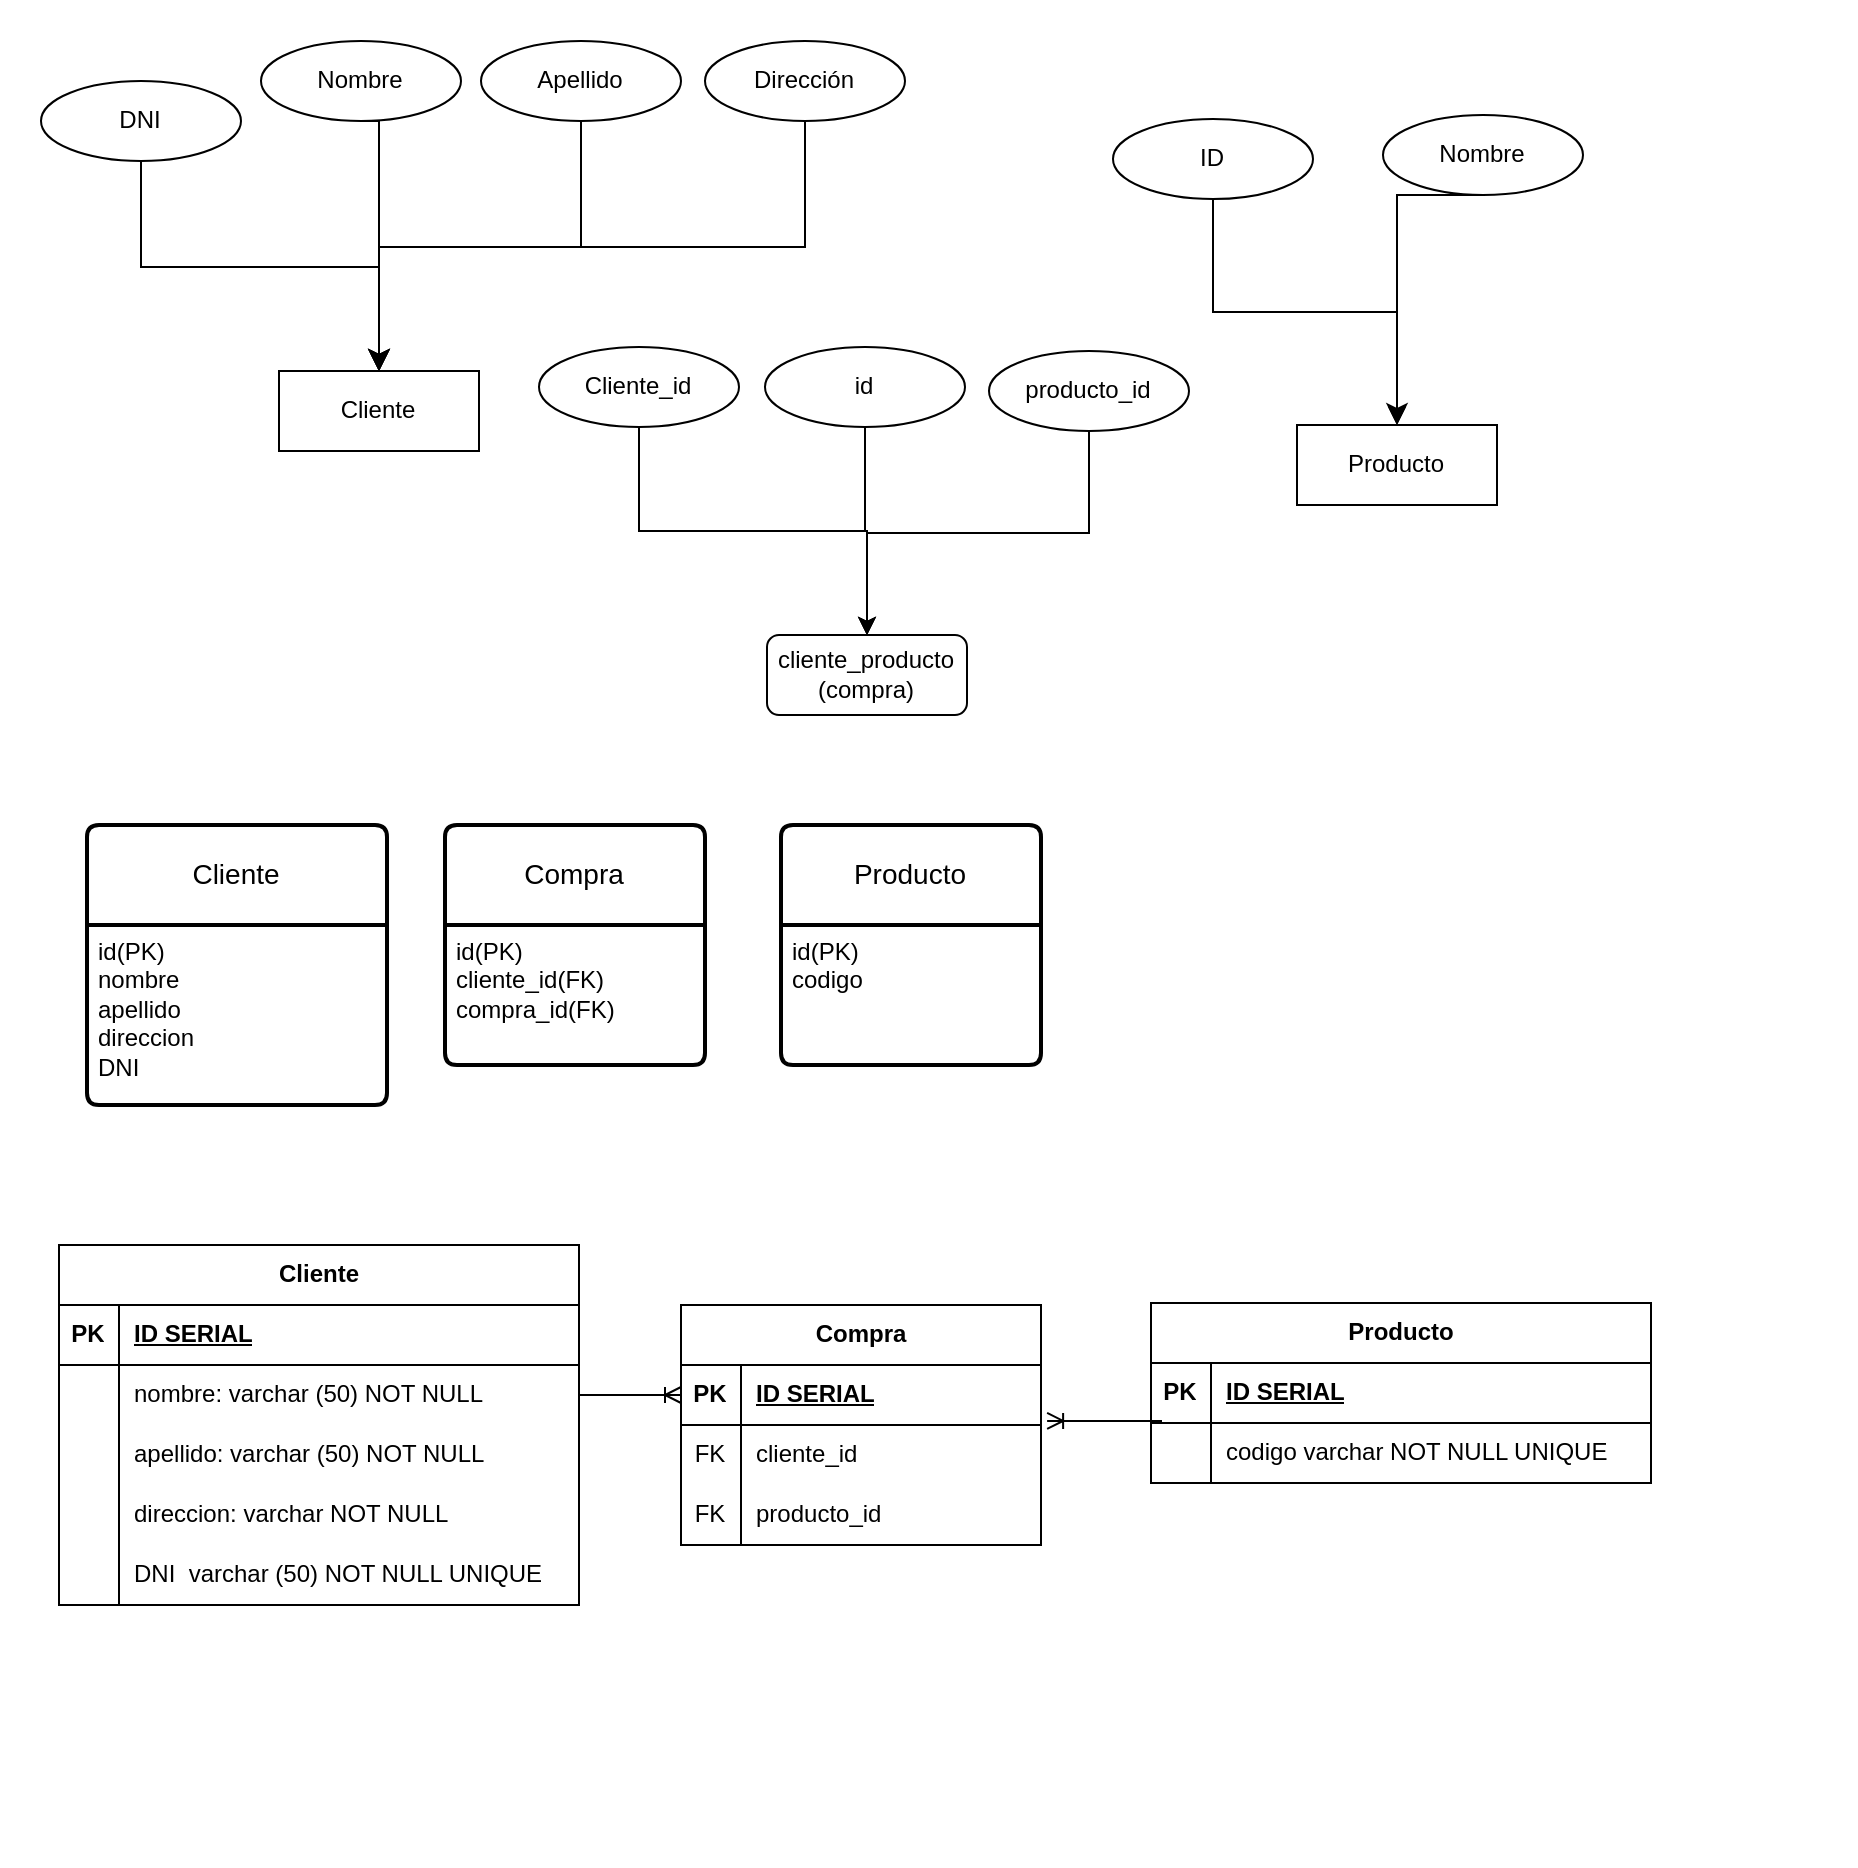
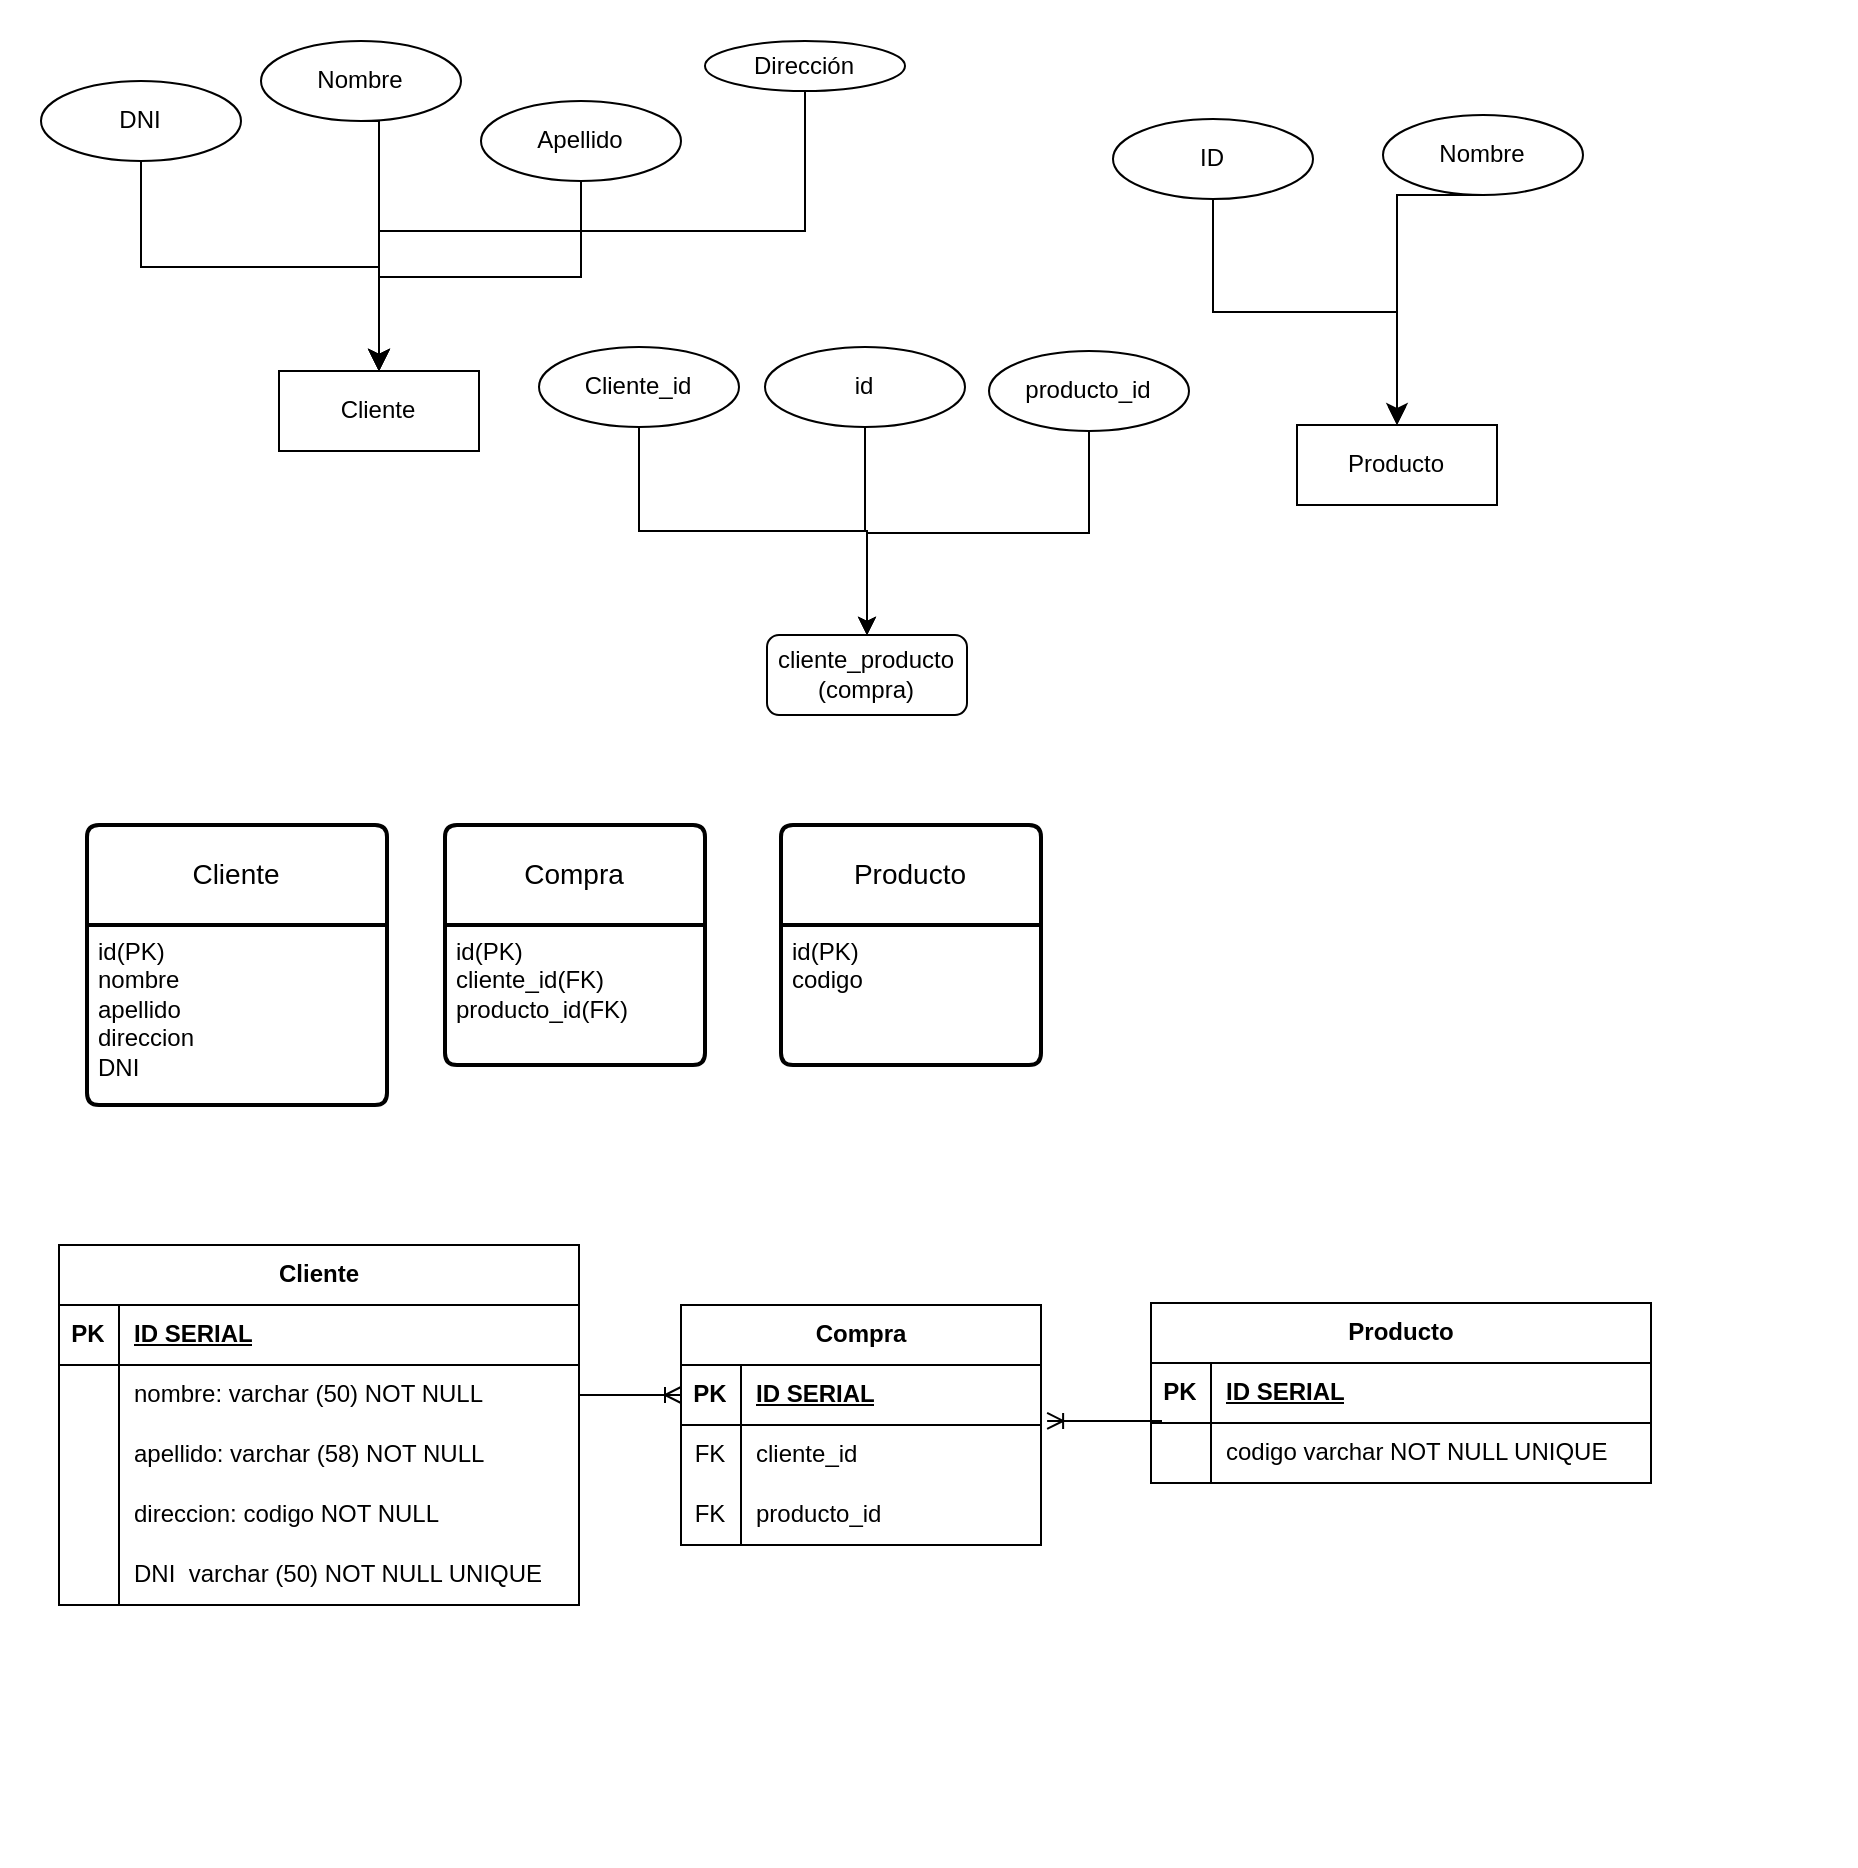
(581, 81) -> (581, 141)
(805, 81) -> (805, 66)
(542, 982) -> (555, 982)
(321, 1455) -> (321, 1455)
(298, 1515) -> (288, 1515)
